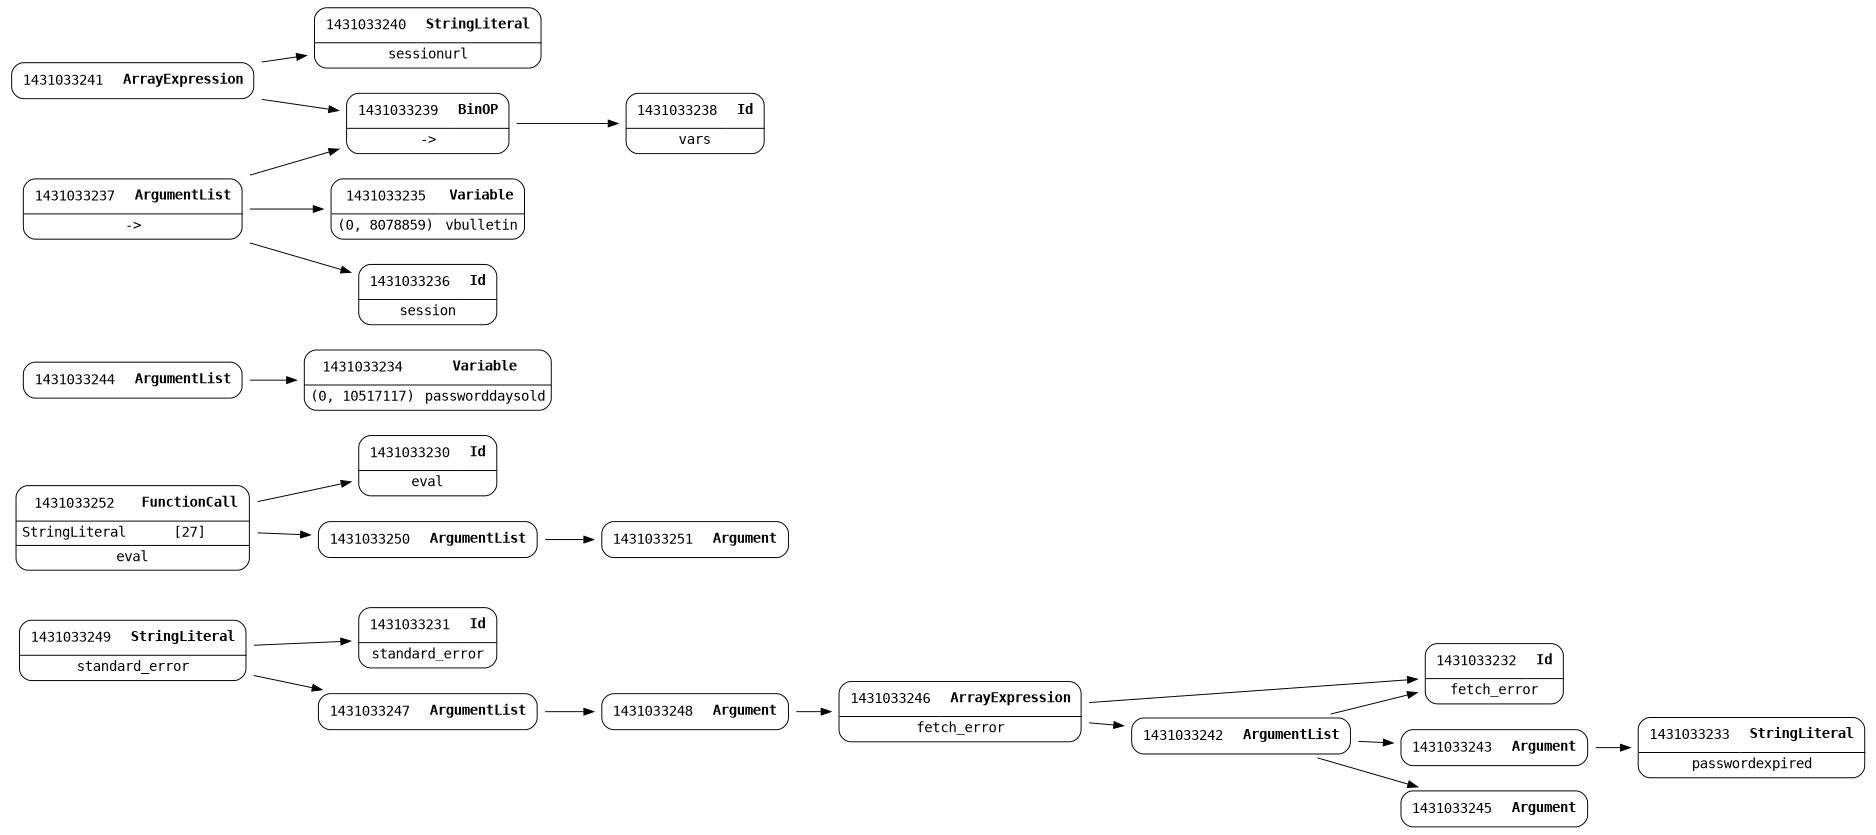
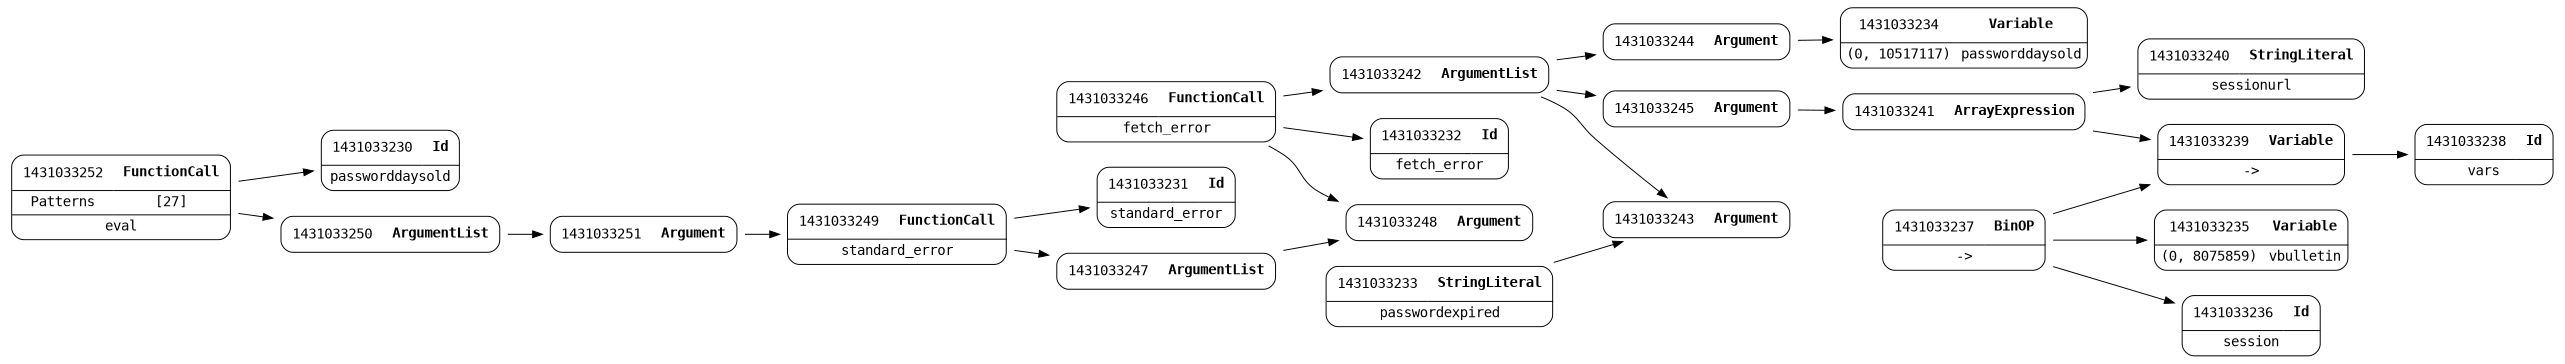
(478, 110) -> (2301, 141)
none -> (1811, 110)
(183, 195) -> (2014, 227)
(386, 226) -> (2209, 257)
none -> (757, 234)
(183, 379) -> (1747, 41)
(428, 482) -> (390, 177)
(74, 533) -> (63, 202)
(183, 637) -> (947, 221)
(1011, 698) -> (1217, 98)
(1369, 705) -> (1571, 58)
(809, 712) -> (1299, 171)
(1608, 748) -> (1584, 253)
